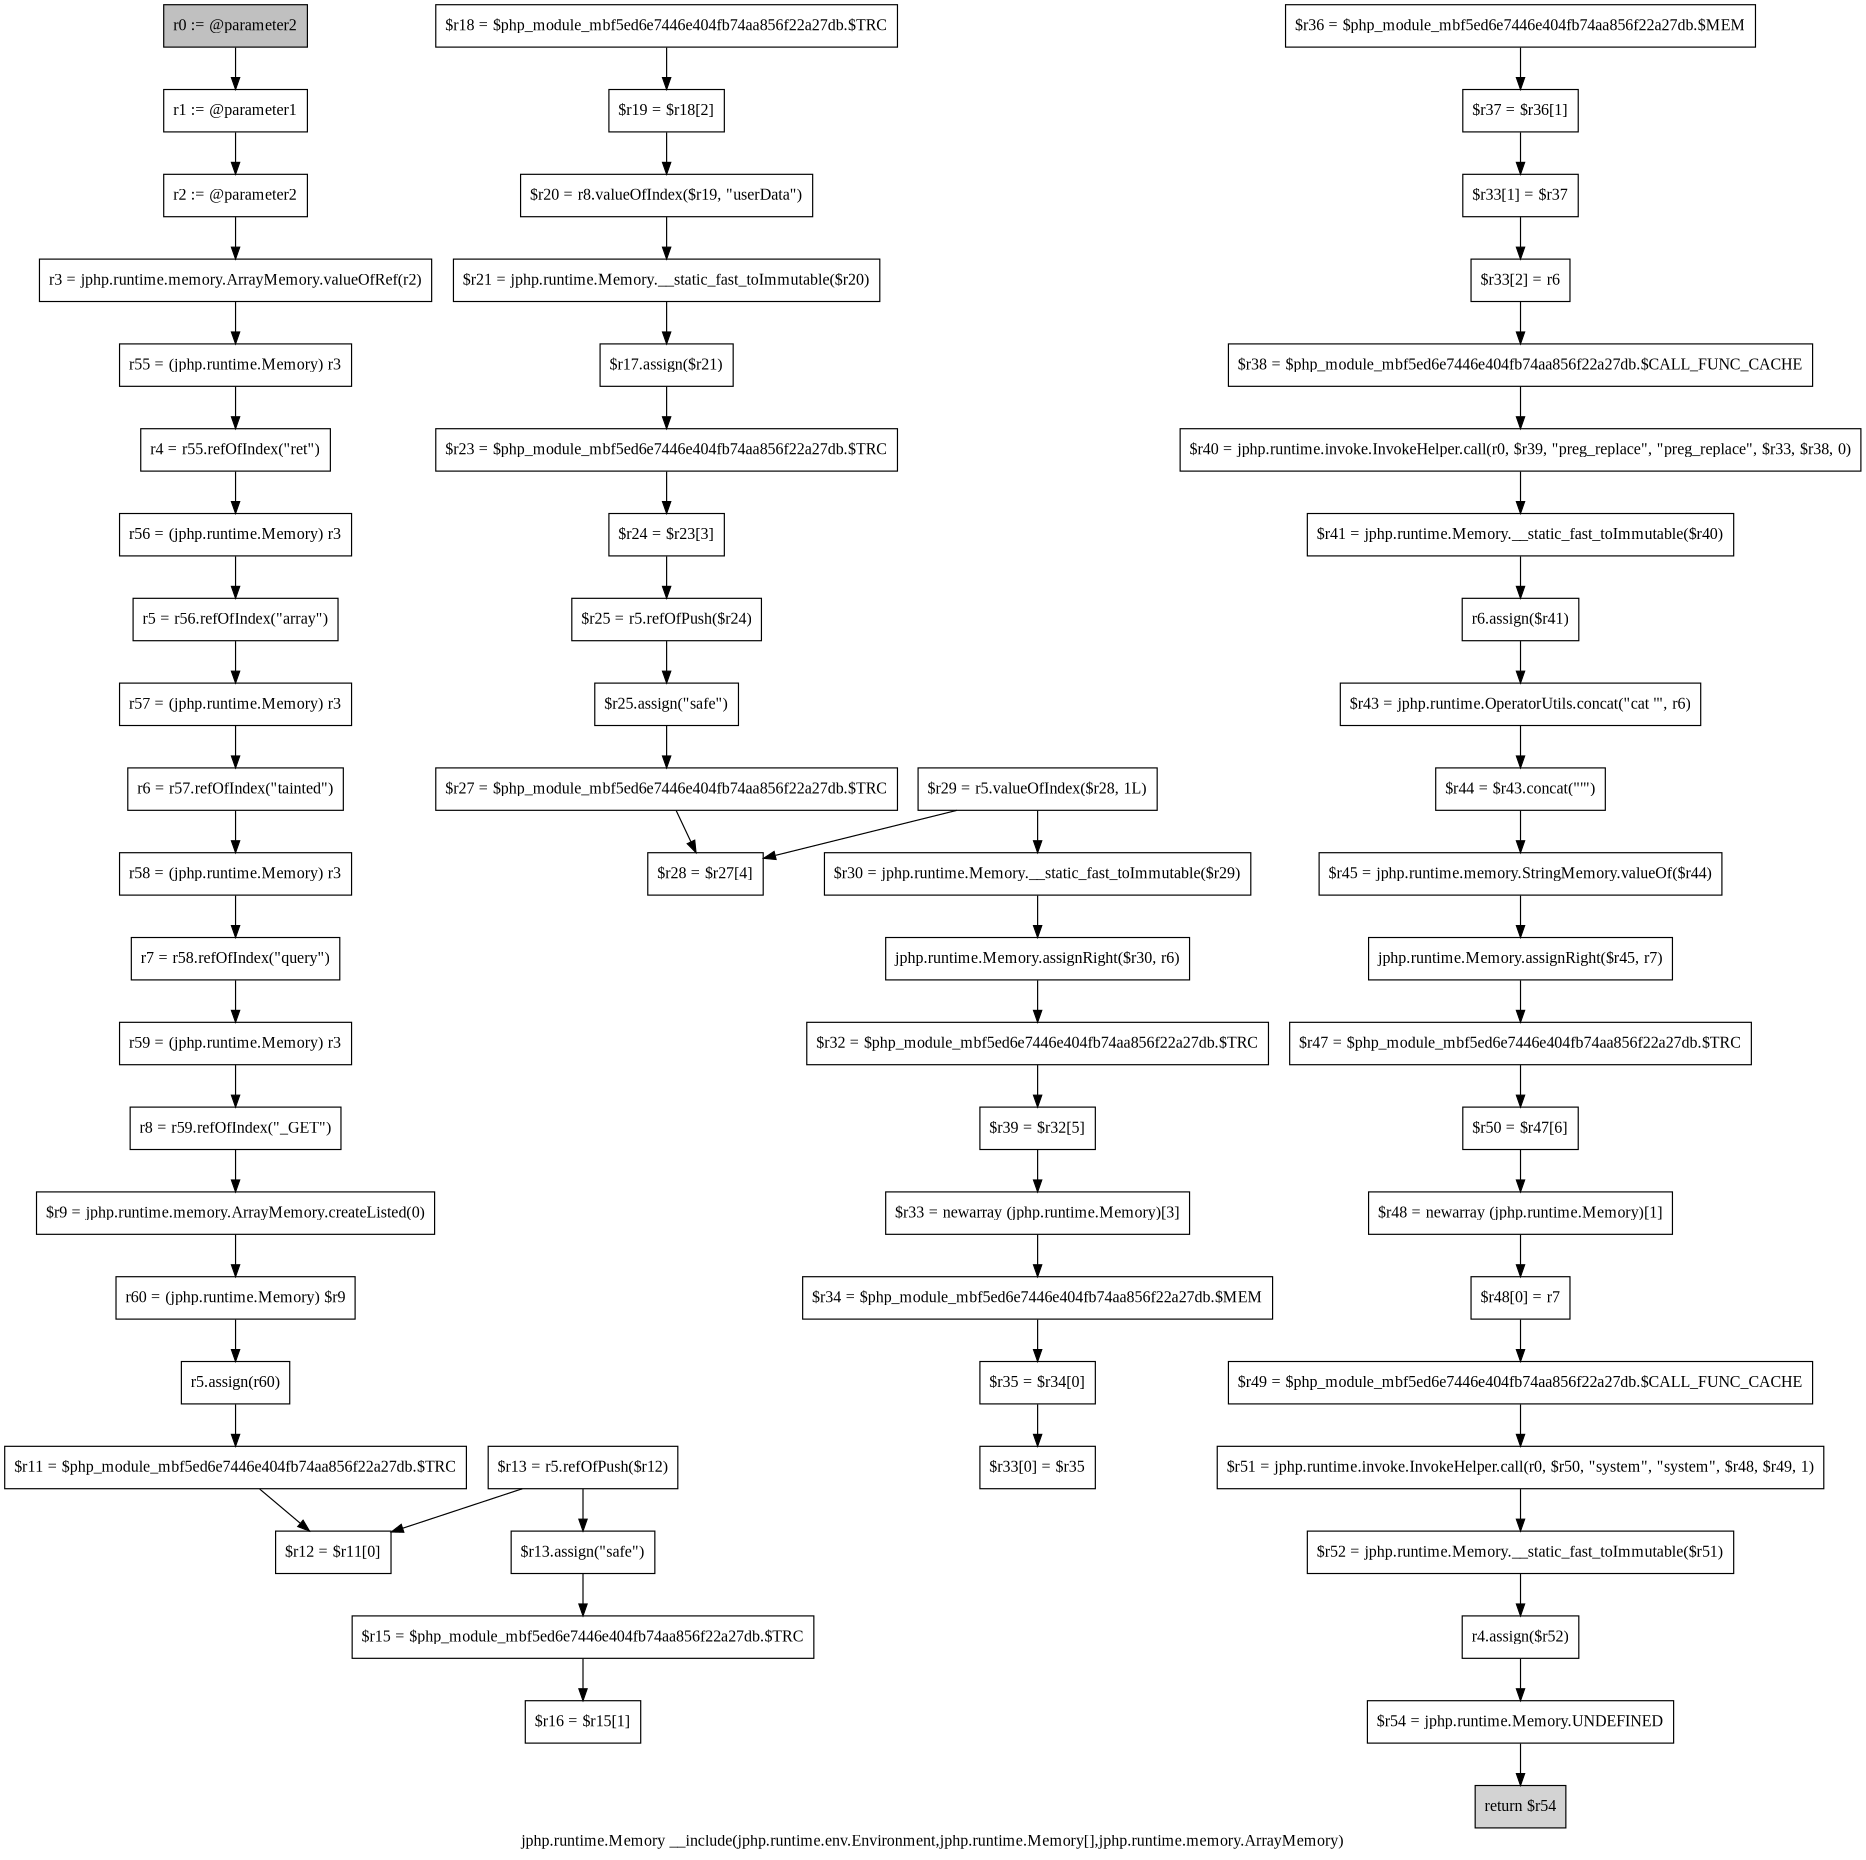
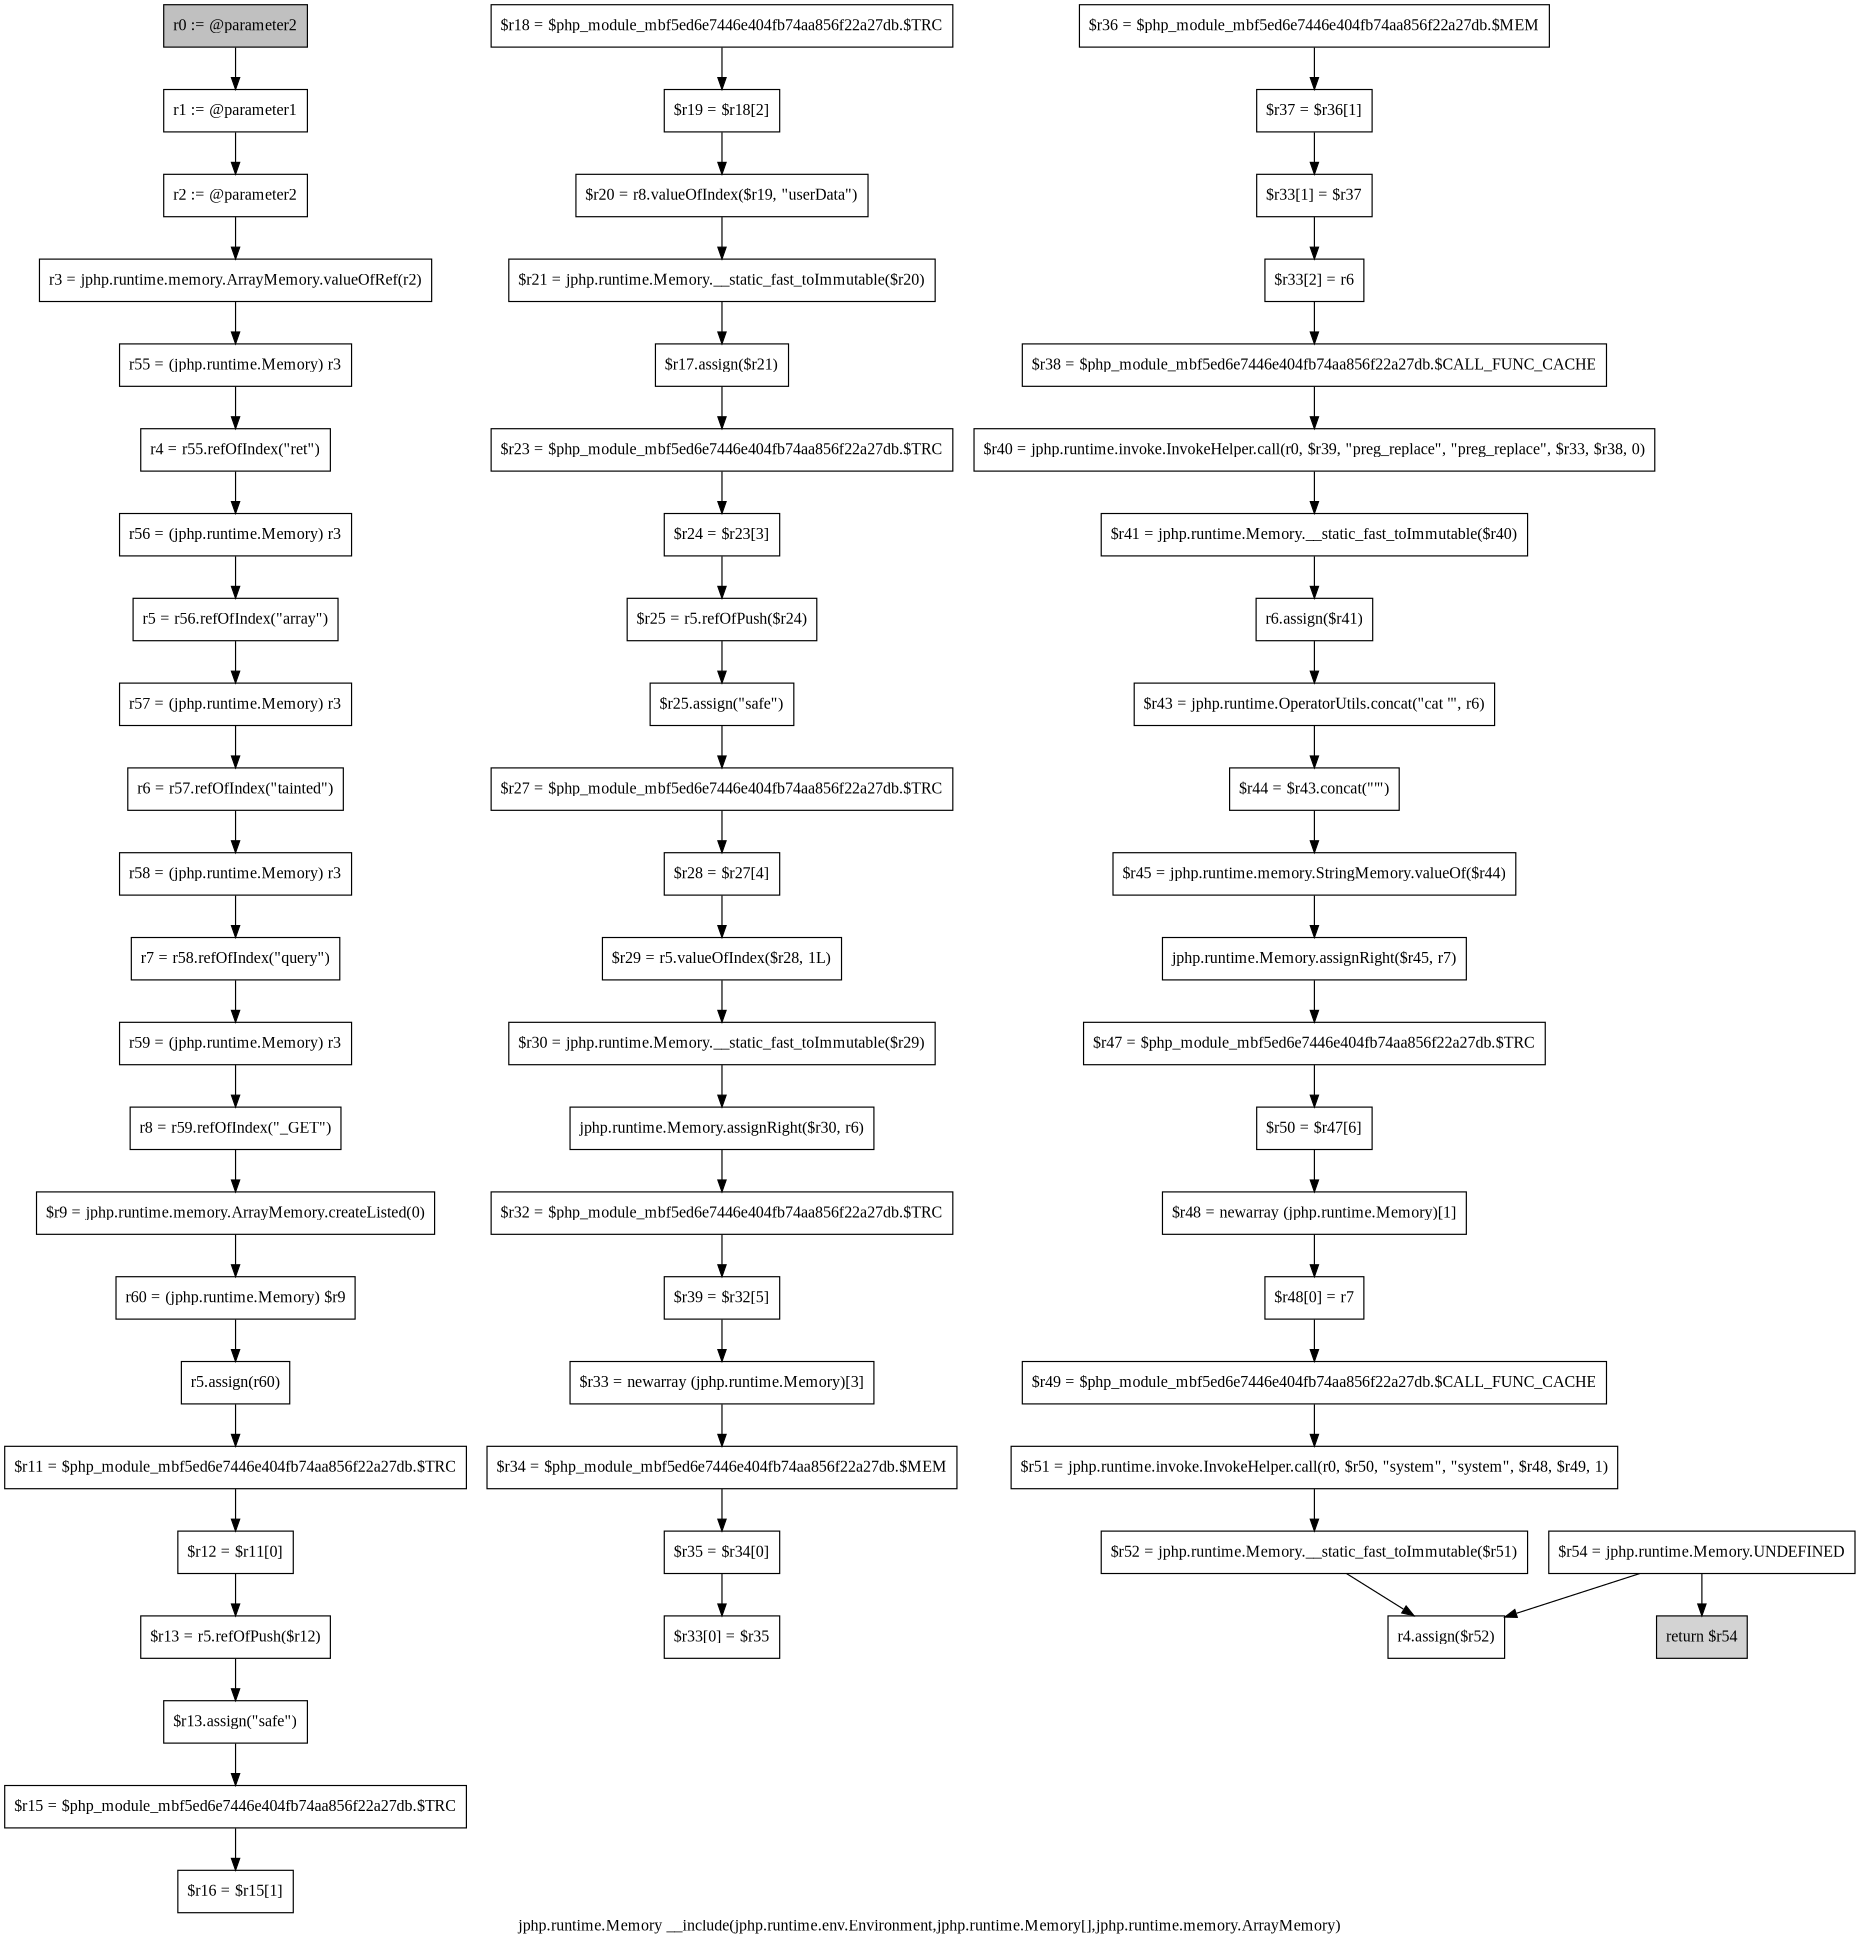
(866, 833) -> (722, 911)
(462, 1508) -> (236, 1589)
(1521, 1674) -> (1578, 1593)
